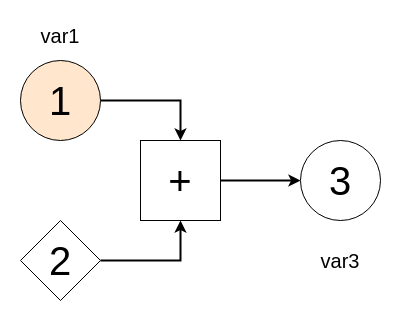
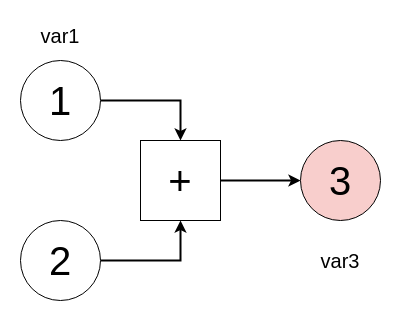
(61, 101) -> (61, 101)
(341, 181) -> (341, 181)
(61, 261) -> (61, 261)
